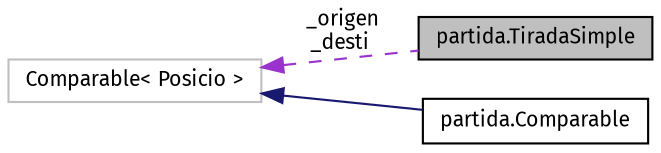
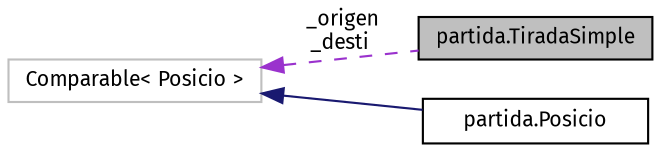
(536, 121) -> (536, 121)
